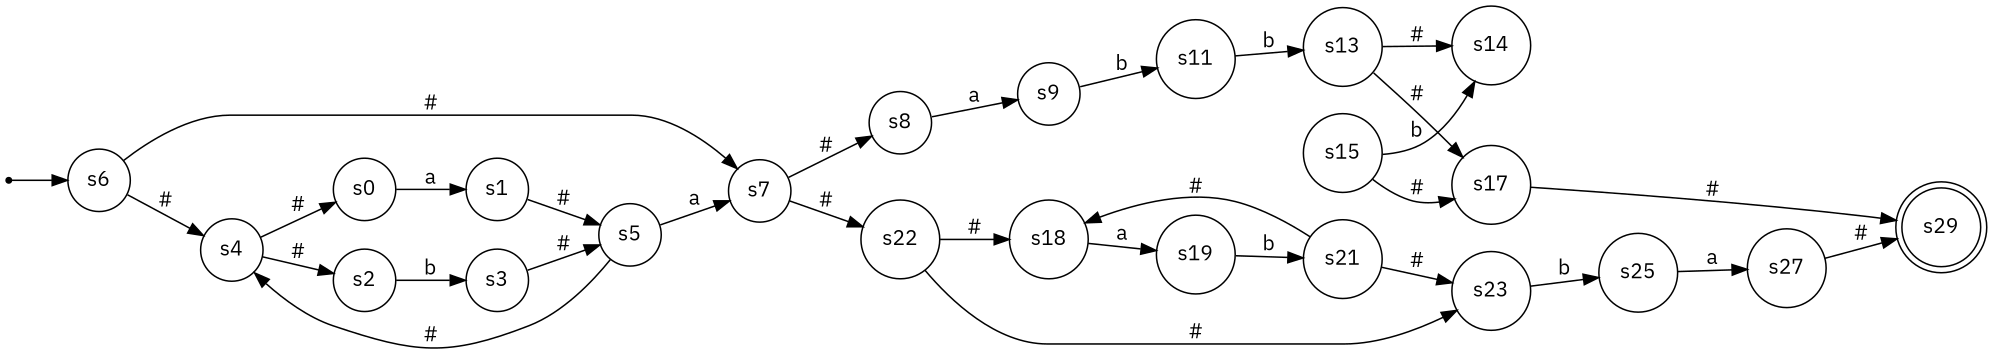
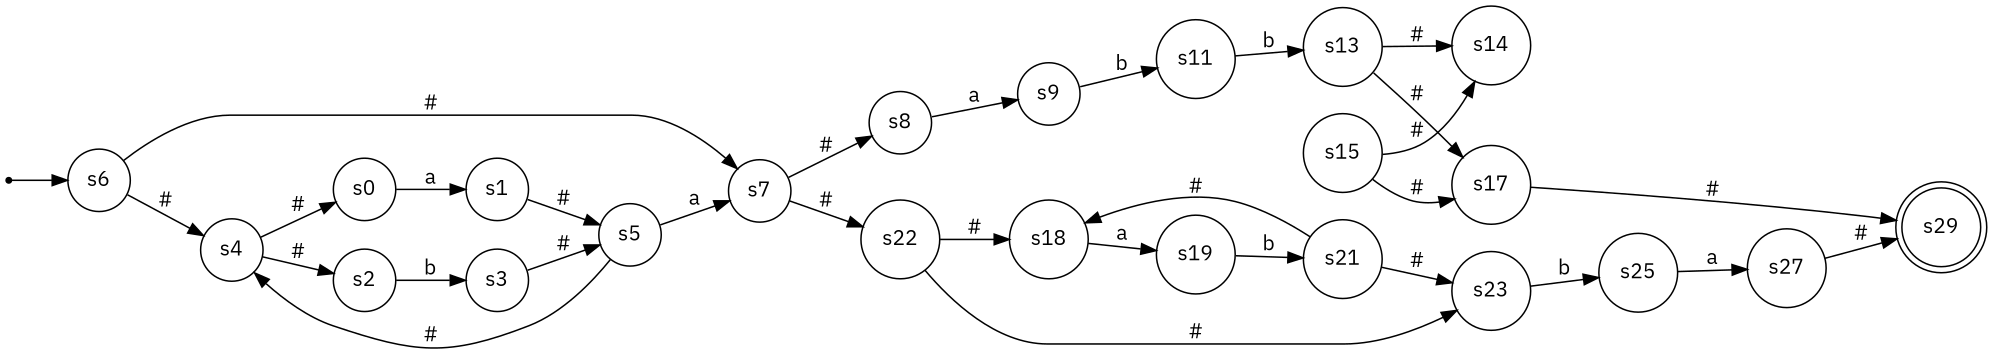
(1417, 131) -> (1417, 131)
